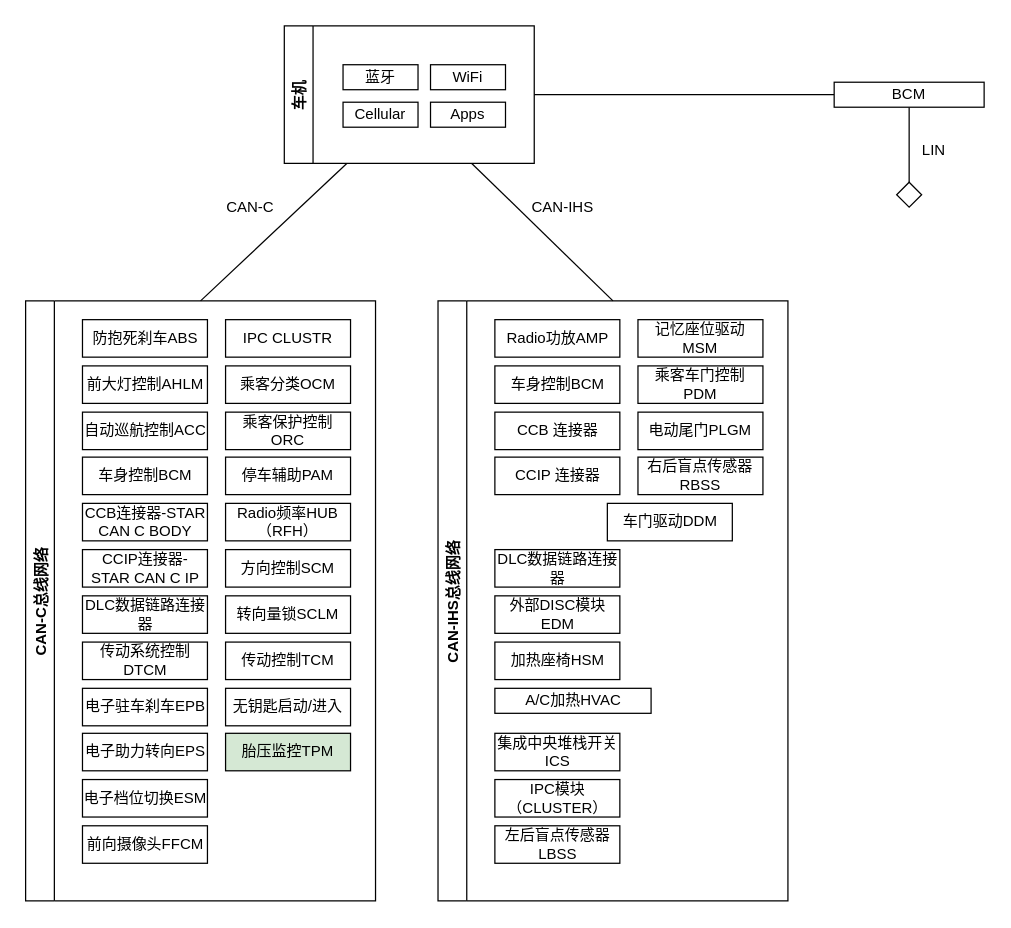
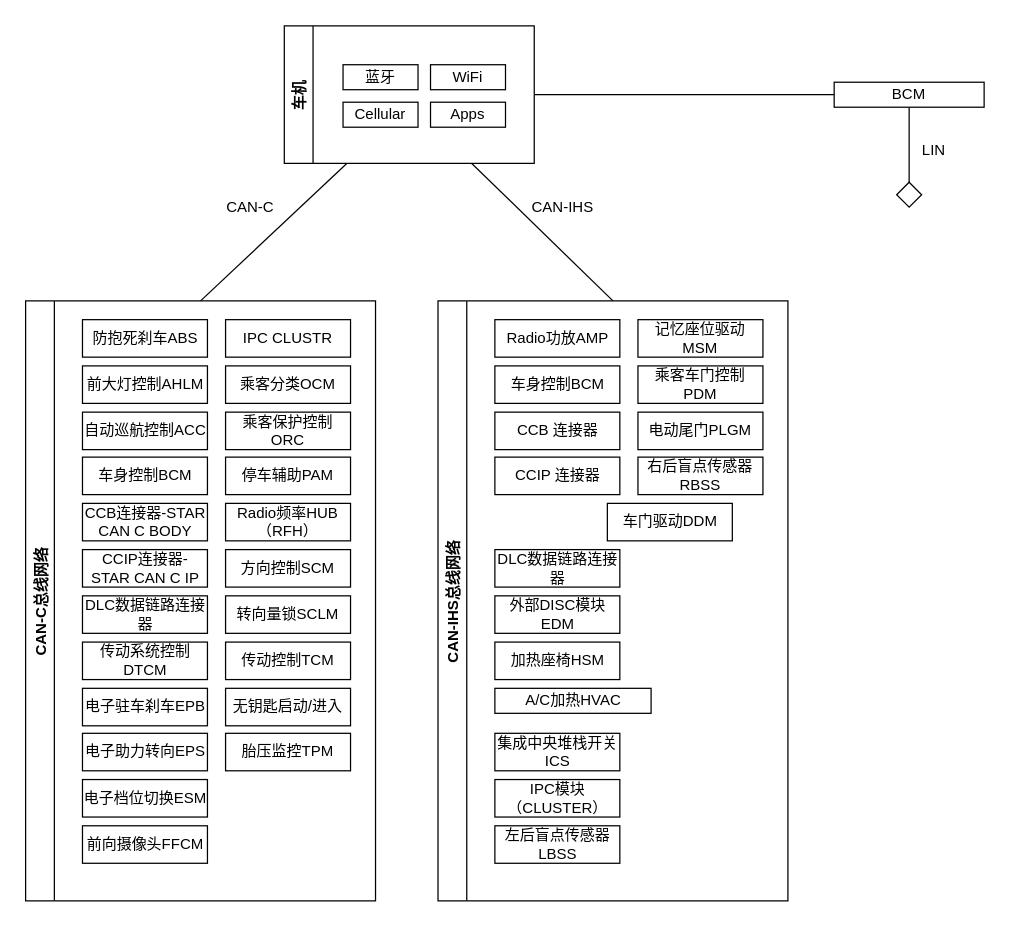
(288, 752) -> (288, 752)
